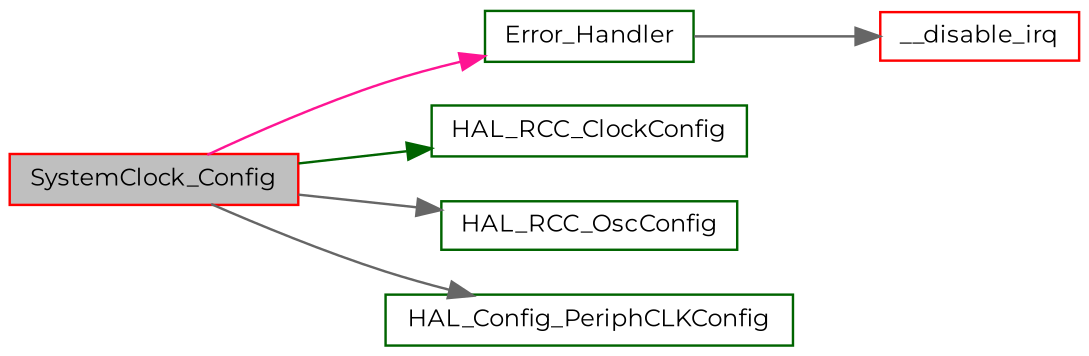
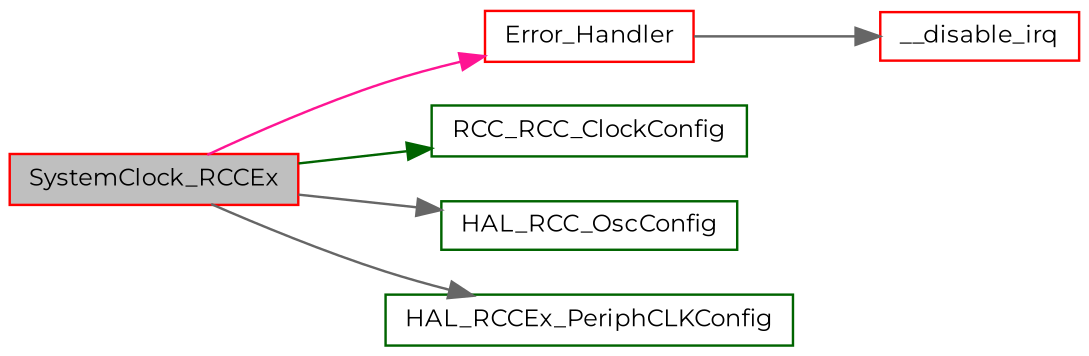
(589, 36) -> (589, 36)
(589, 131) -> (589, 131)
(154, 179) -> (154, 179)
(589, 320) -> (589, 320)
